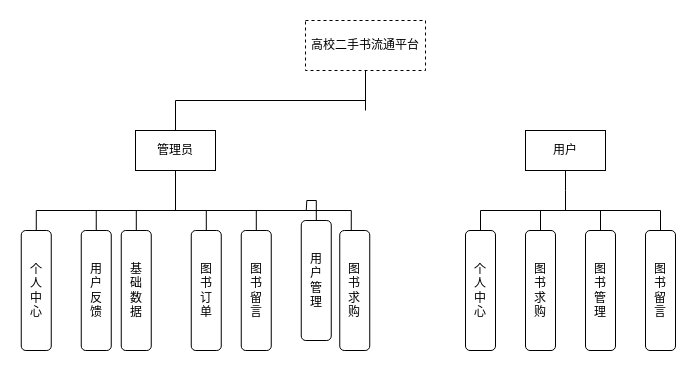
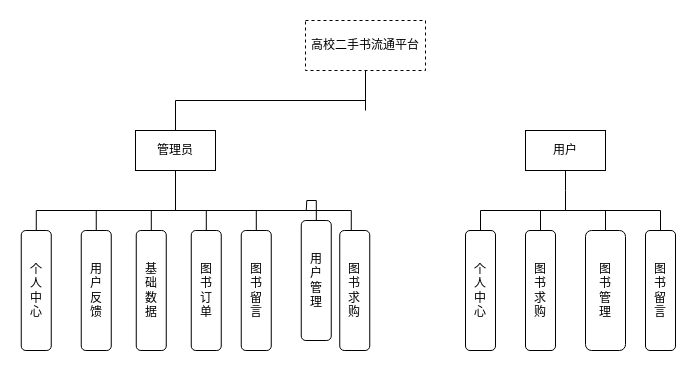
(136, 291) -> (151, 291)
(601, 291) -> (606, 291)
